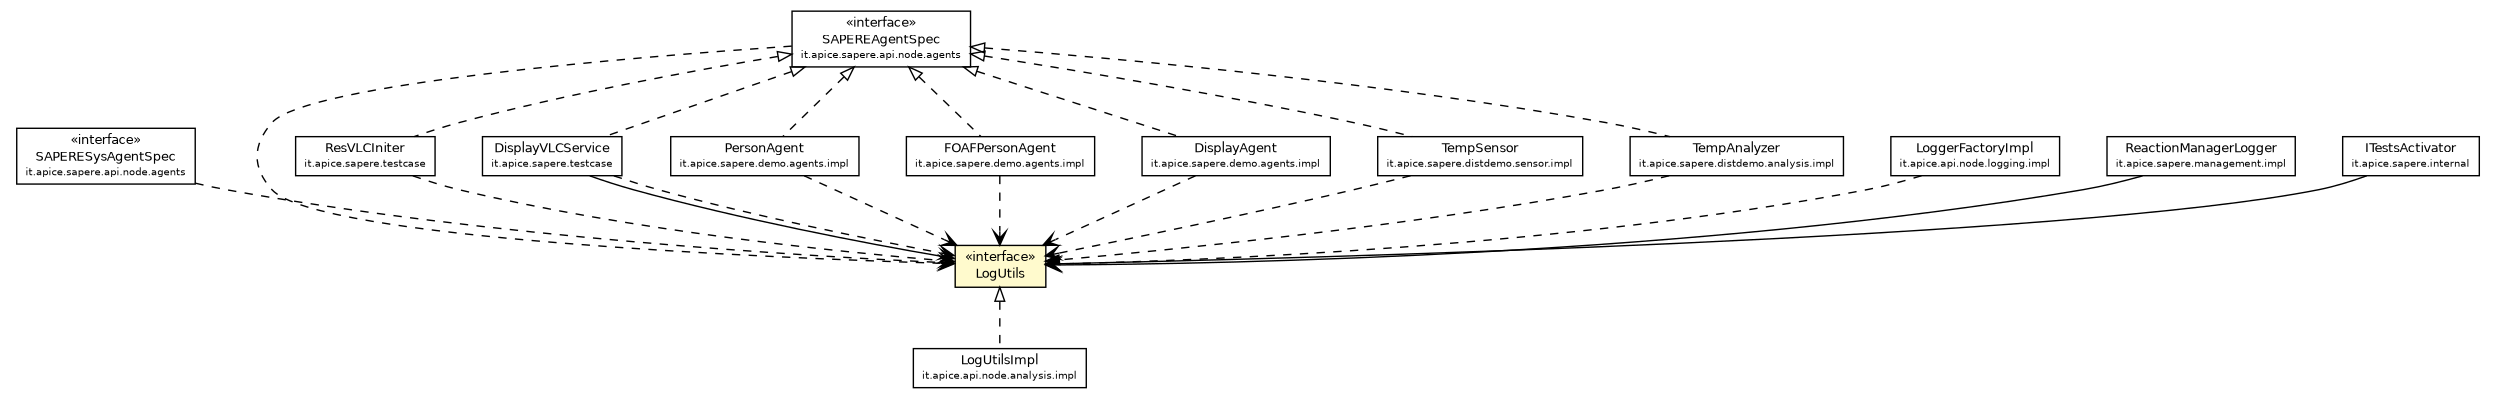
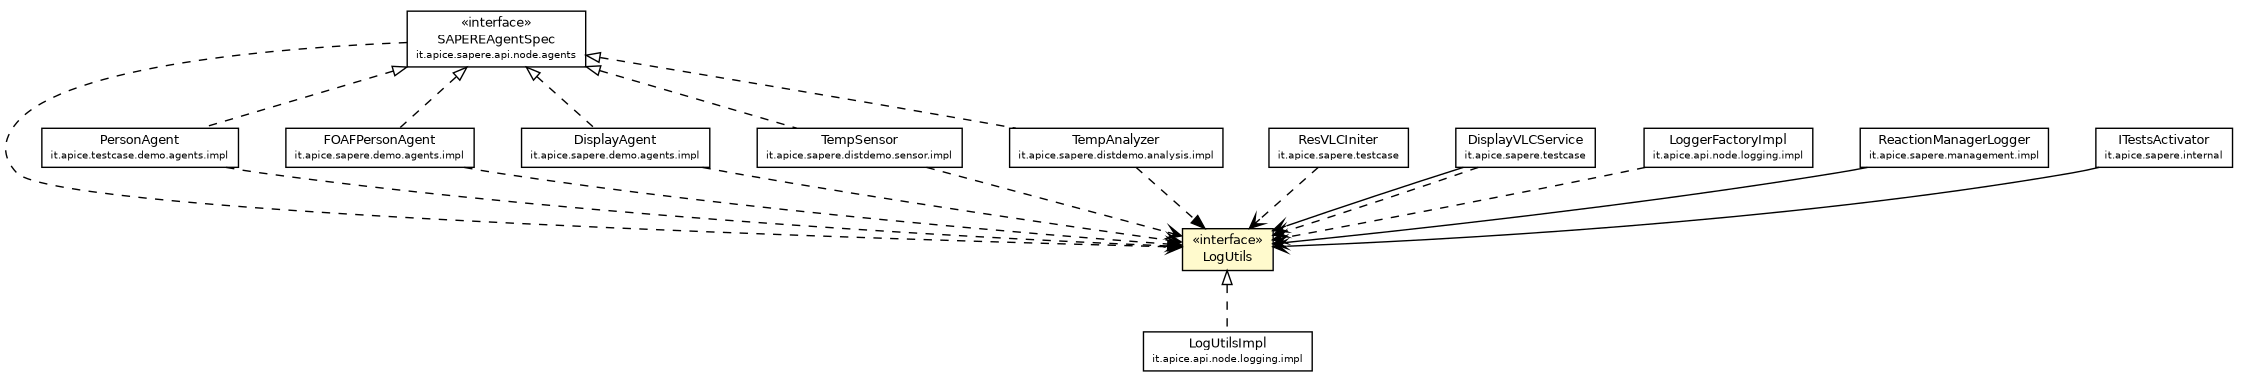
(595, 91) -> none
(698, 104) -> none
(106, 156) -> none
(765, 164) -> (140, 155)
(874, 208) -> (696, 218)
(1000, 376) -> (1228, 359)
